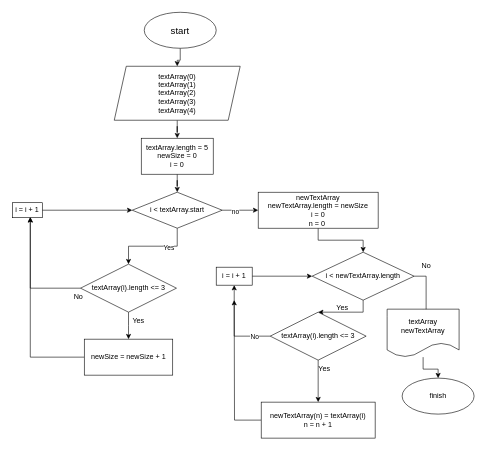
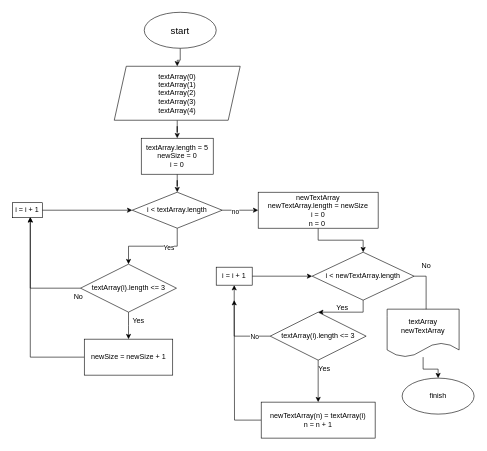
(177, 210) -> (177, 210)
